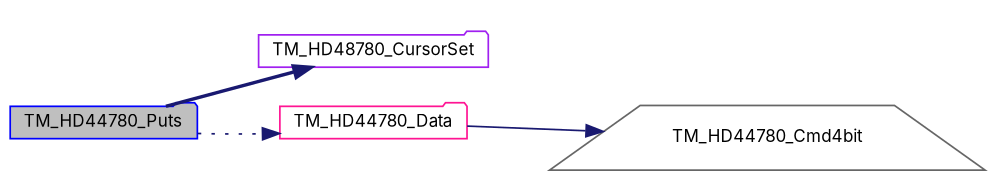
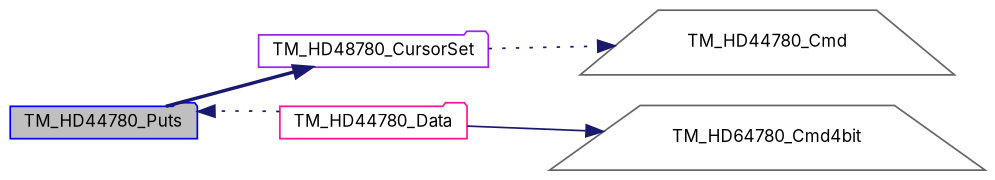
none -> (767, 43)
(230, 134) -> (248, 111)
(767, 138) -> (767, 138)
